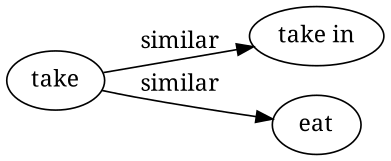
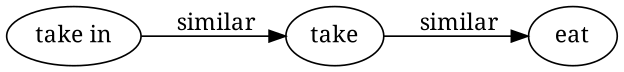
(170, 61) -> (205, 36)
